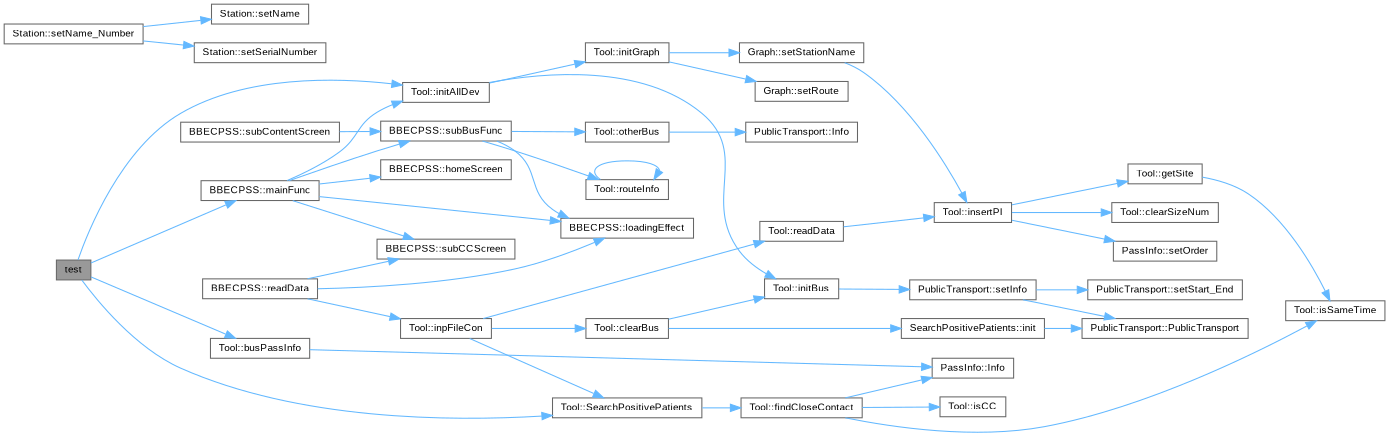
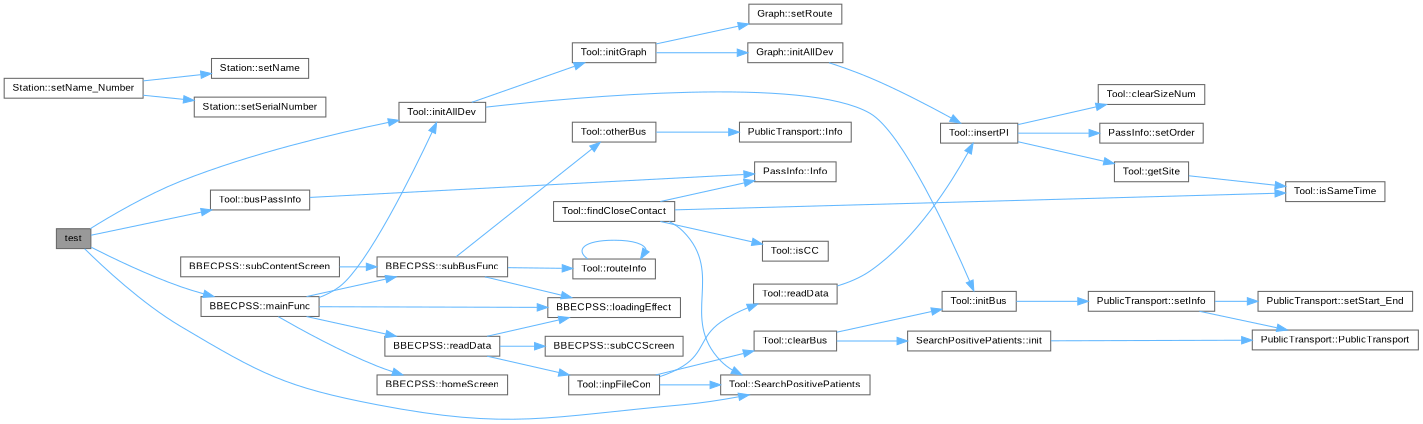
(802, 53) -> (795, 53)
(348, 218) -> (346, 325)
(716, 408) -> (702, 295)
